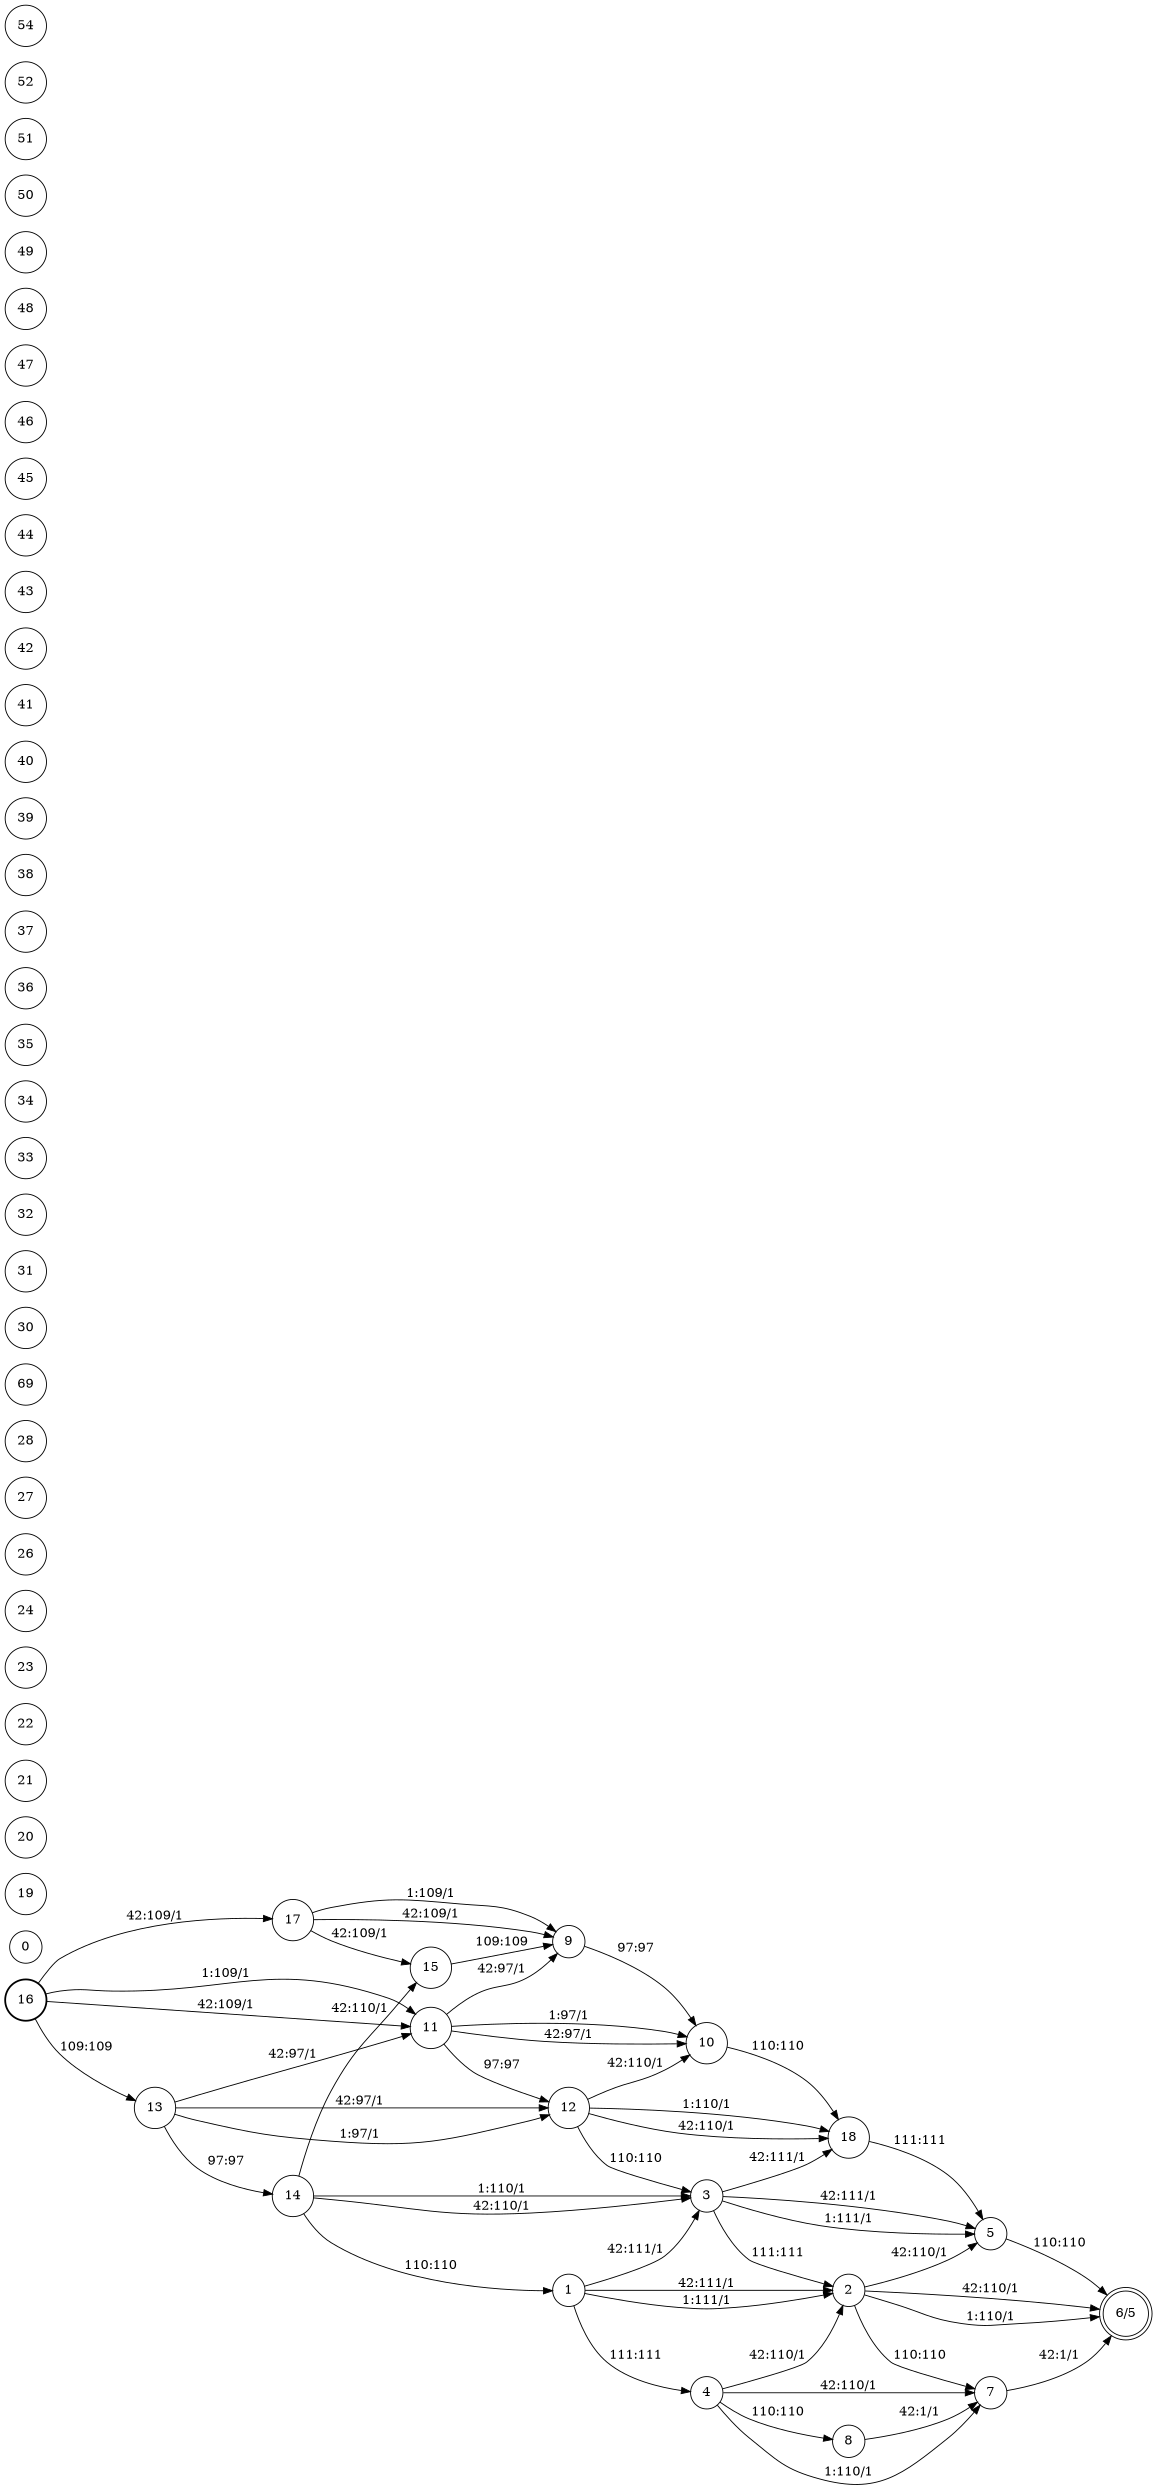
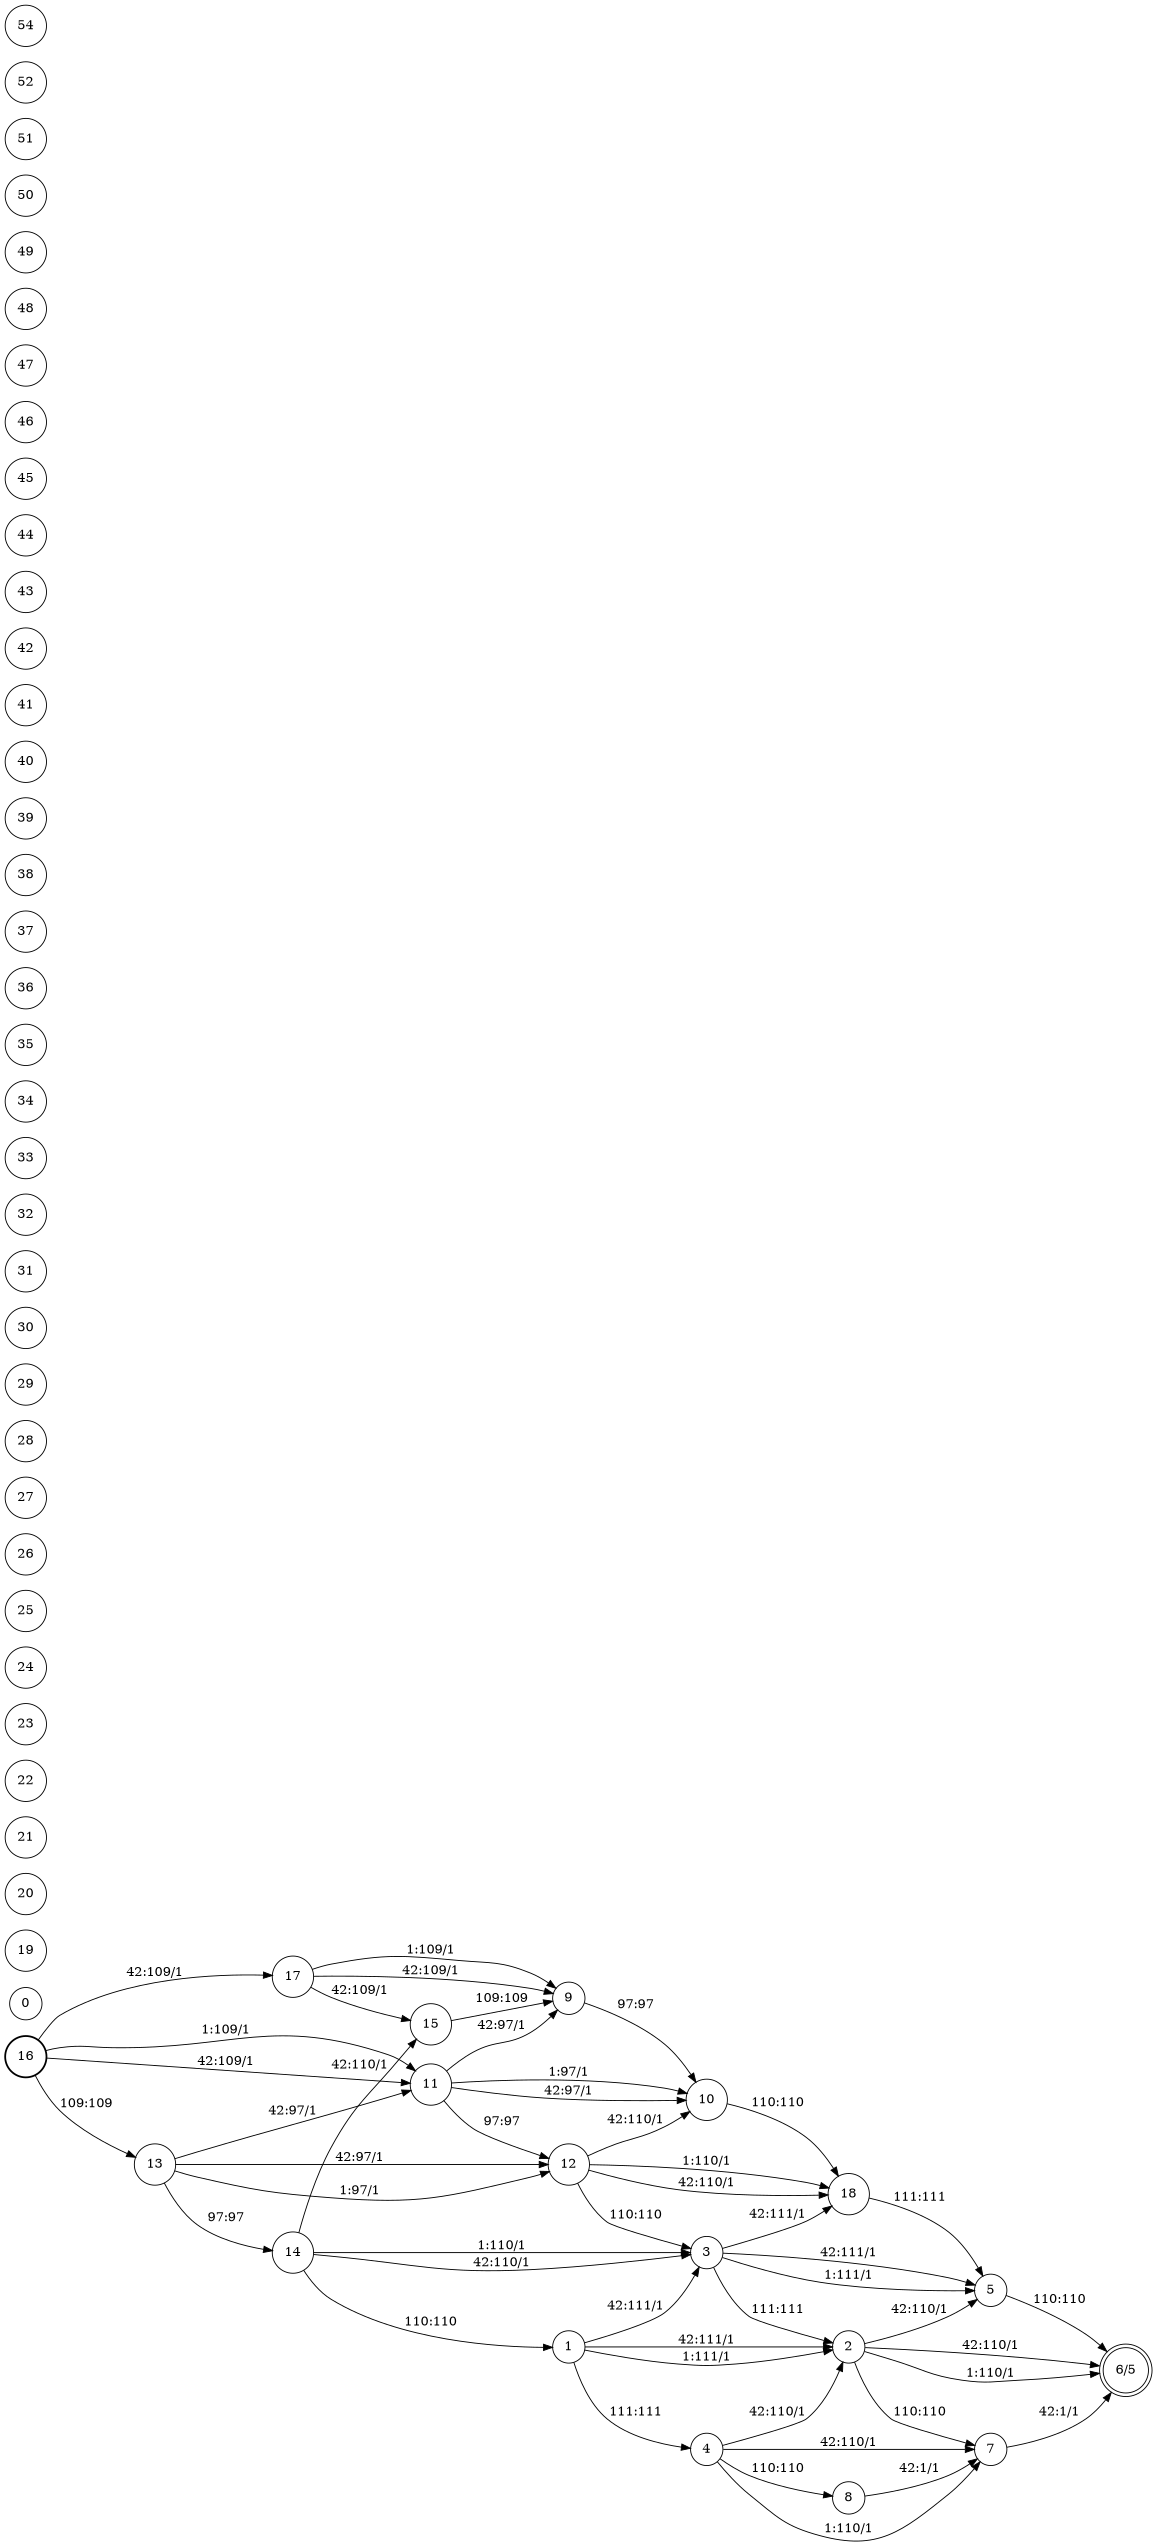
(26, 1385) -> (26, 1385)
none -> (26, 1611)
